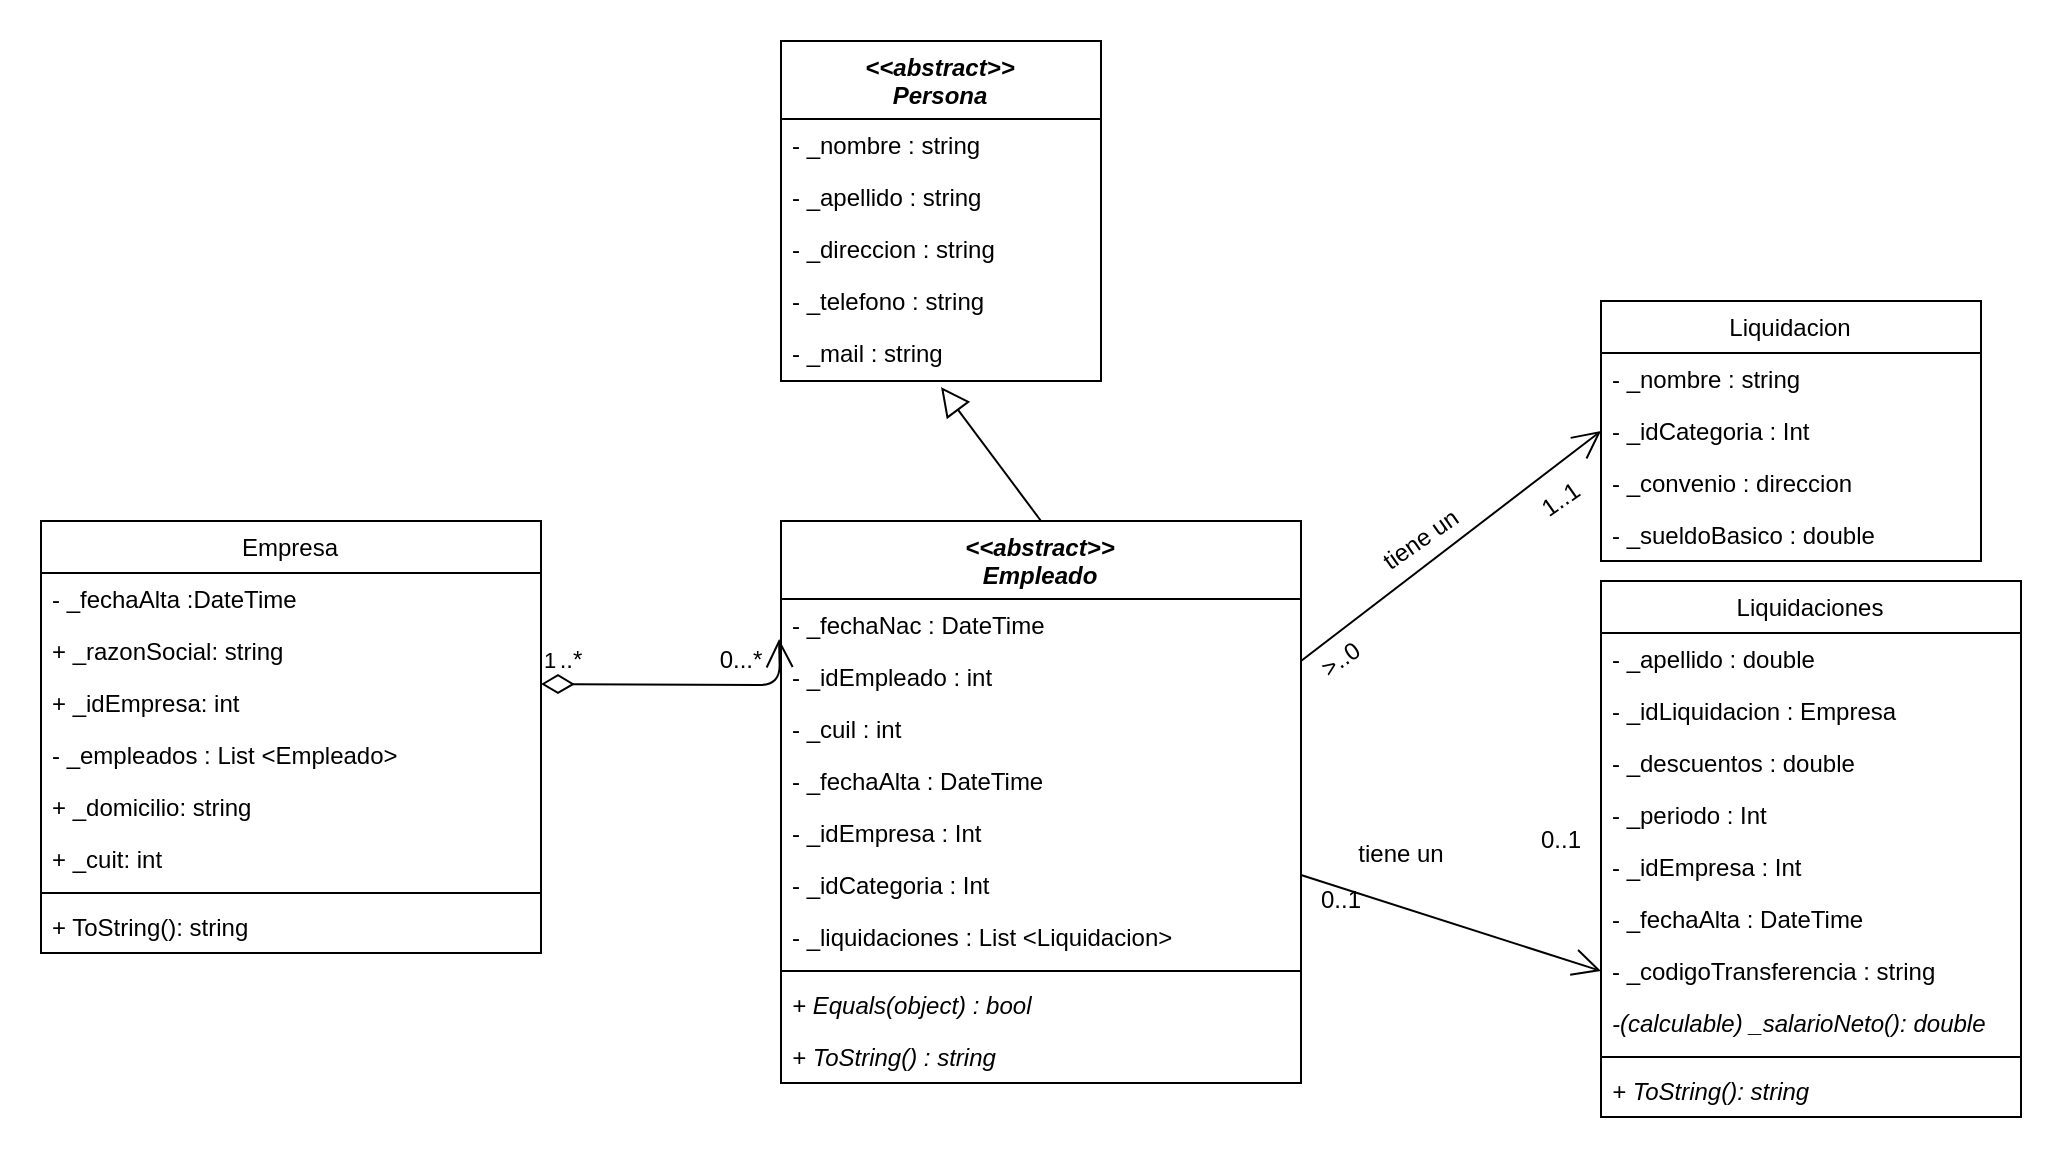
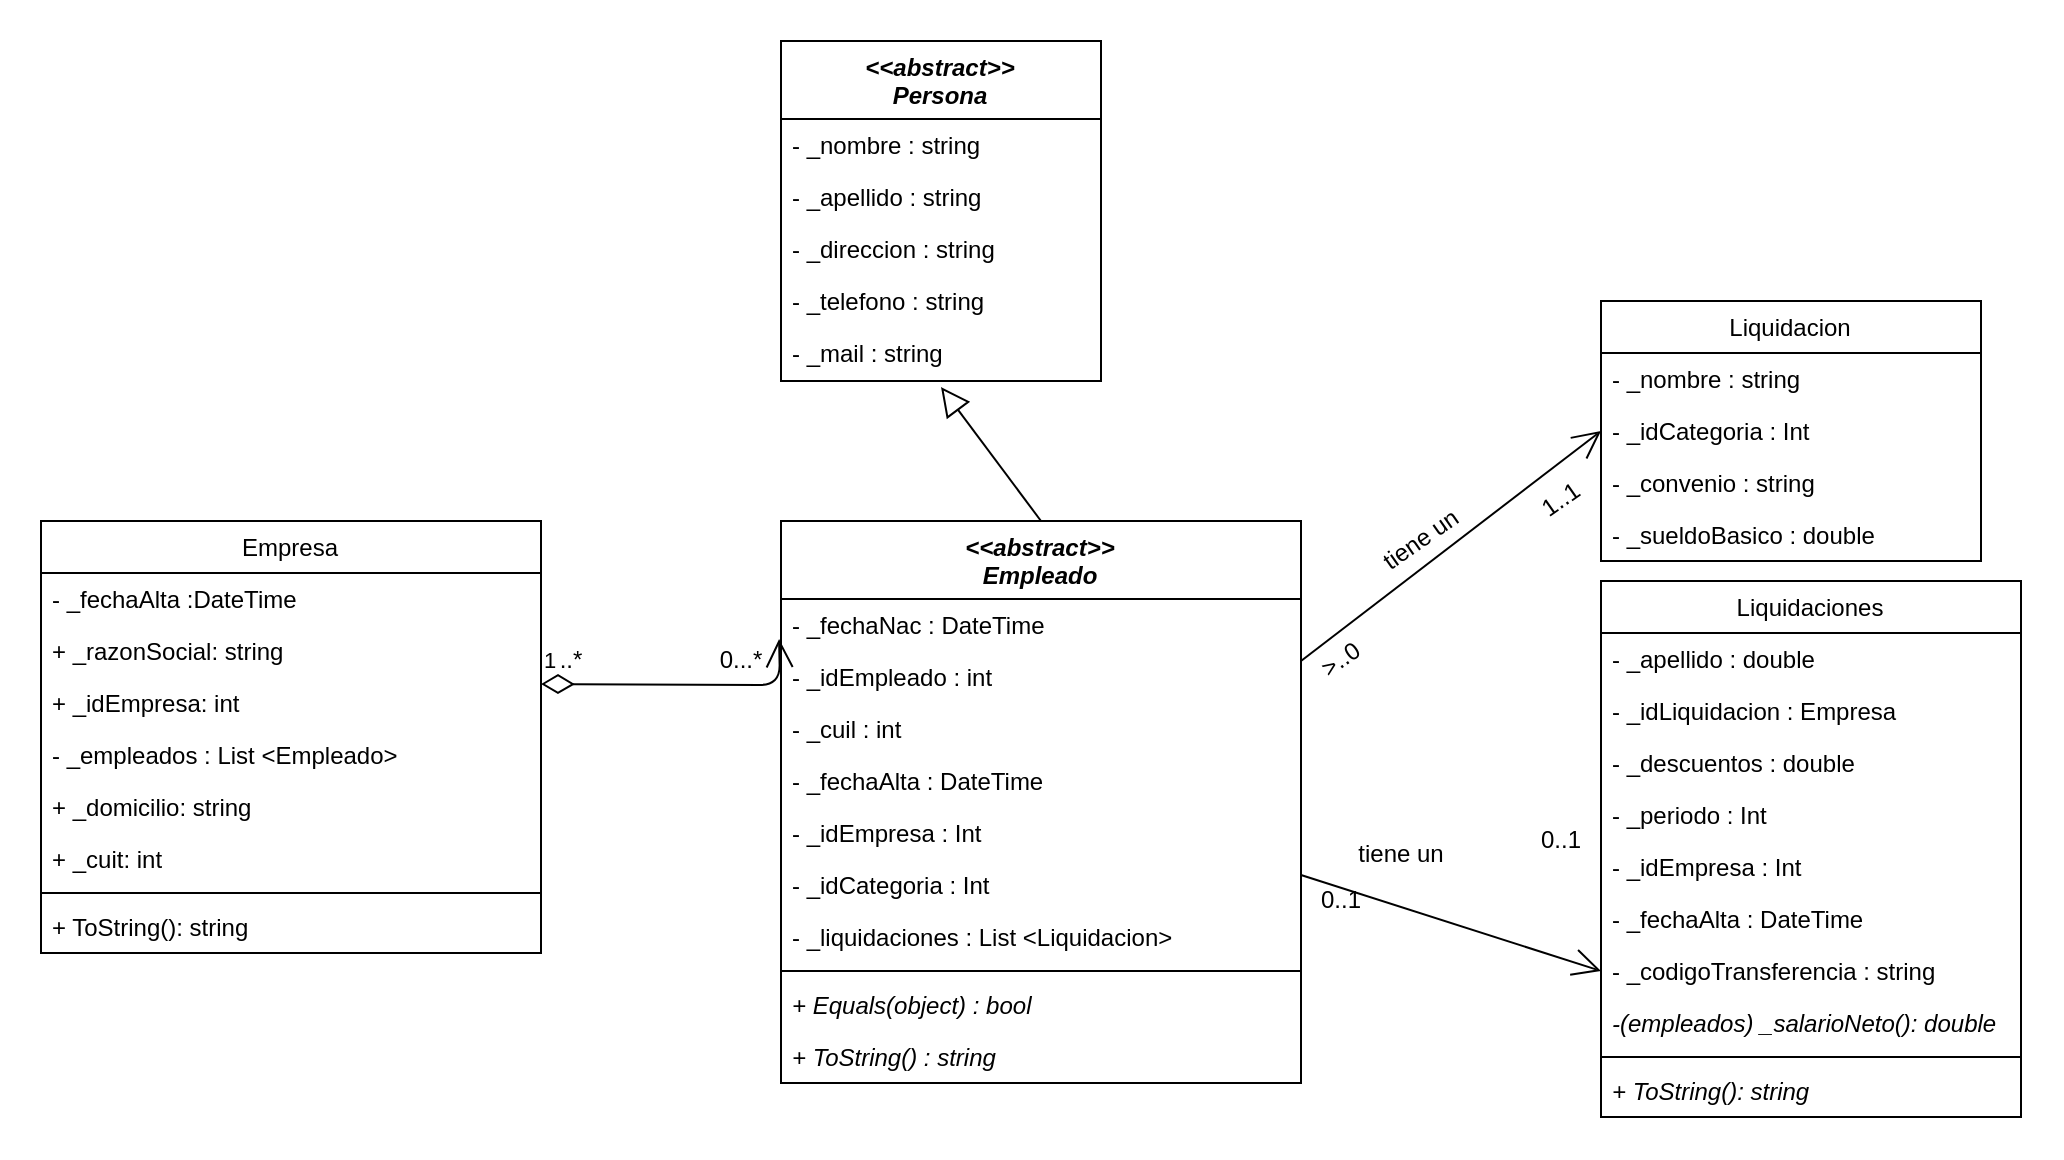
(1745, 484) -> (1728, 484)
(1826, 1024) -> (1825, 1024)
